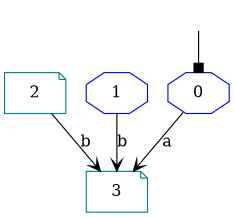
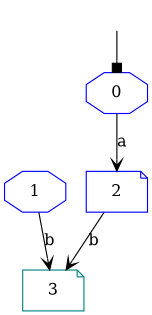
(35, 93) -> (117, 192)
(162, 137) -> (117, 137)
